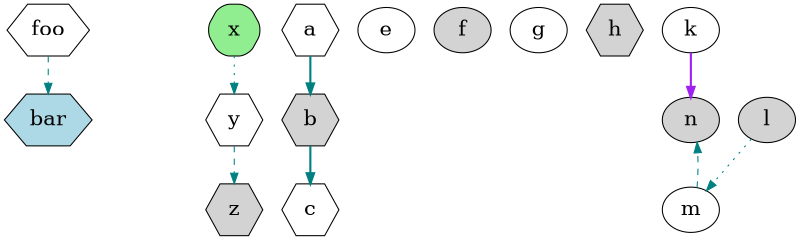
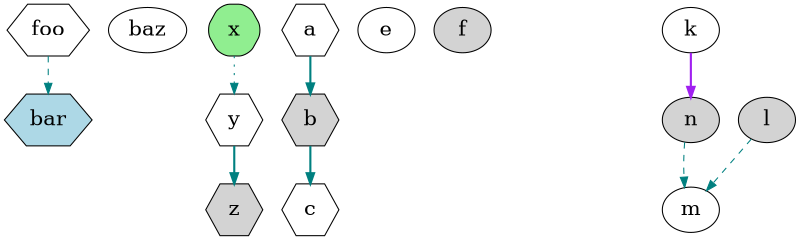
none -> (148, 30)
(539, 30) -> none
(615, 30) -> none
(234, 159) -> (234, 159)
(732, 161) -> (732, 161)
(698, 170) -> (684, 160)
